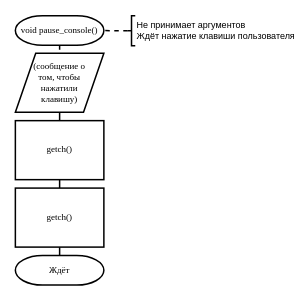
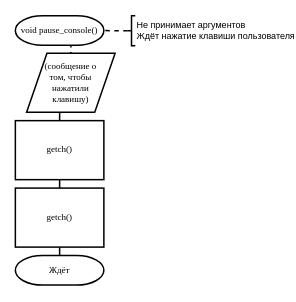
(60, 82) -> (71, 82)
